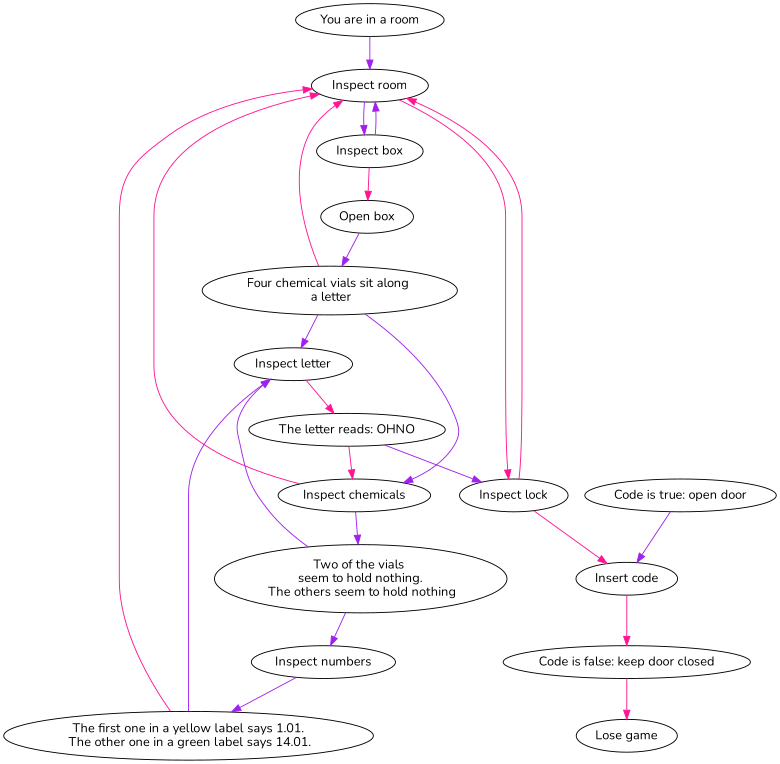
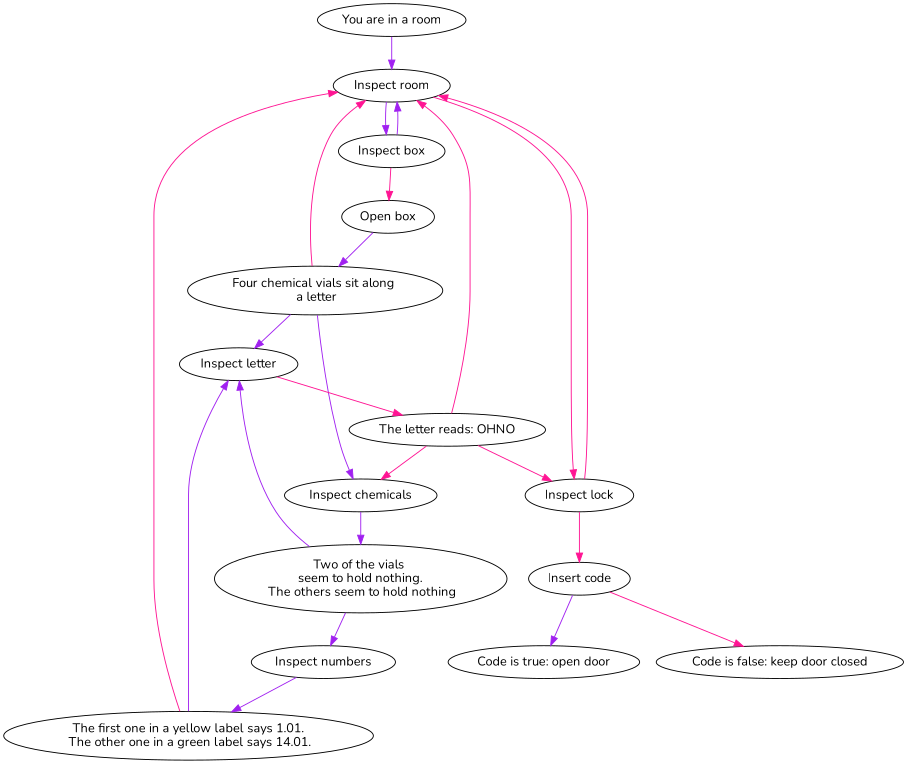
(154, 285) -> (470, 253)
(429, 462) -> (511, 461)
(656, 533) -> (563, 616)
(627, 736) -> none
